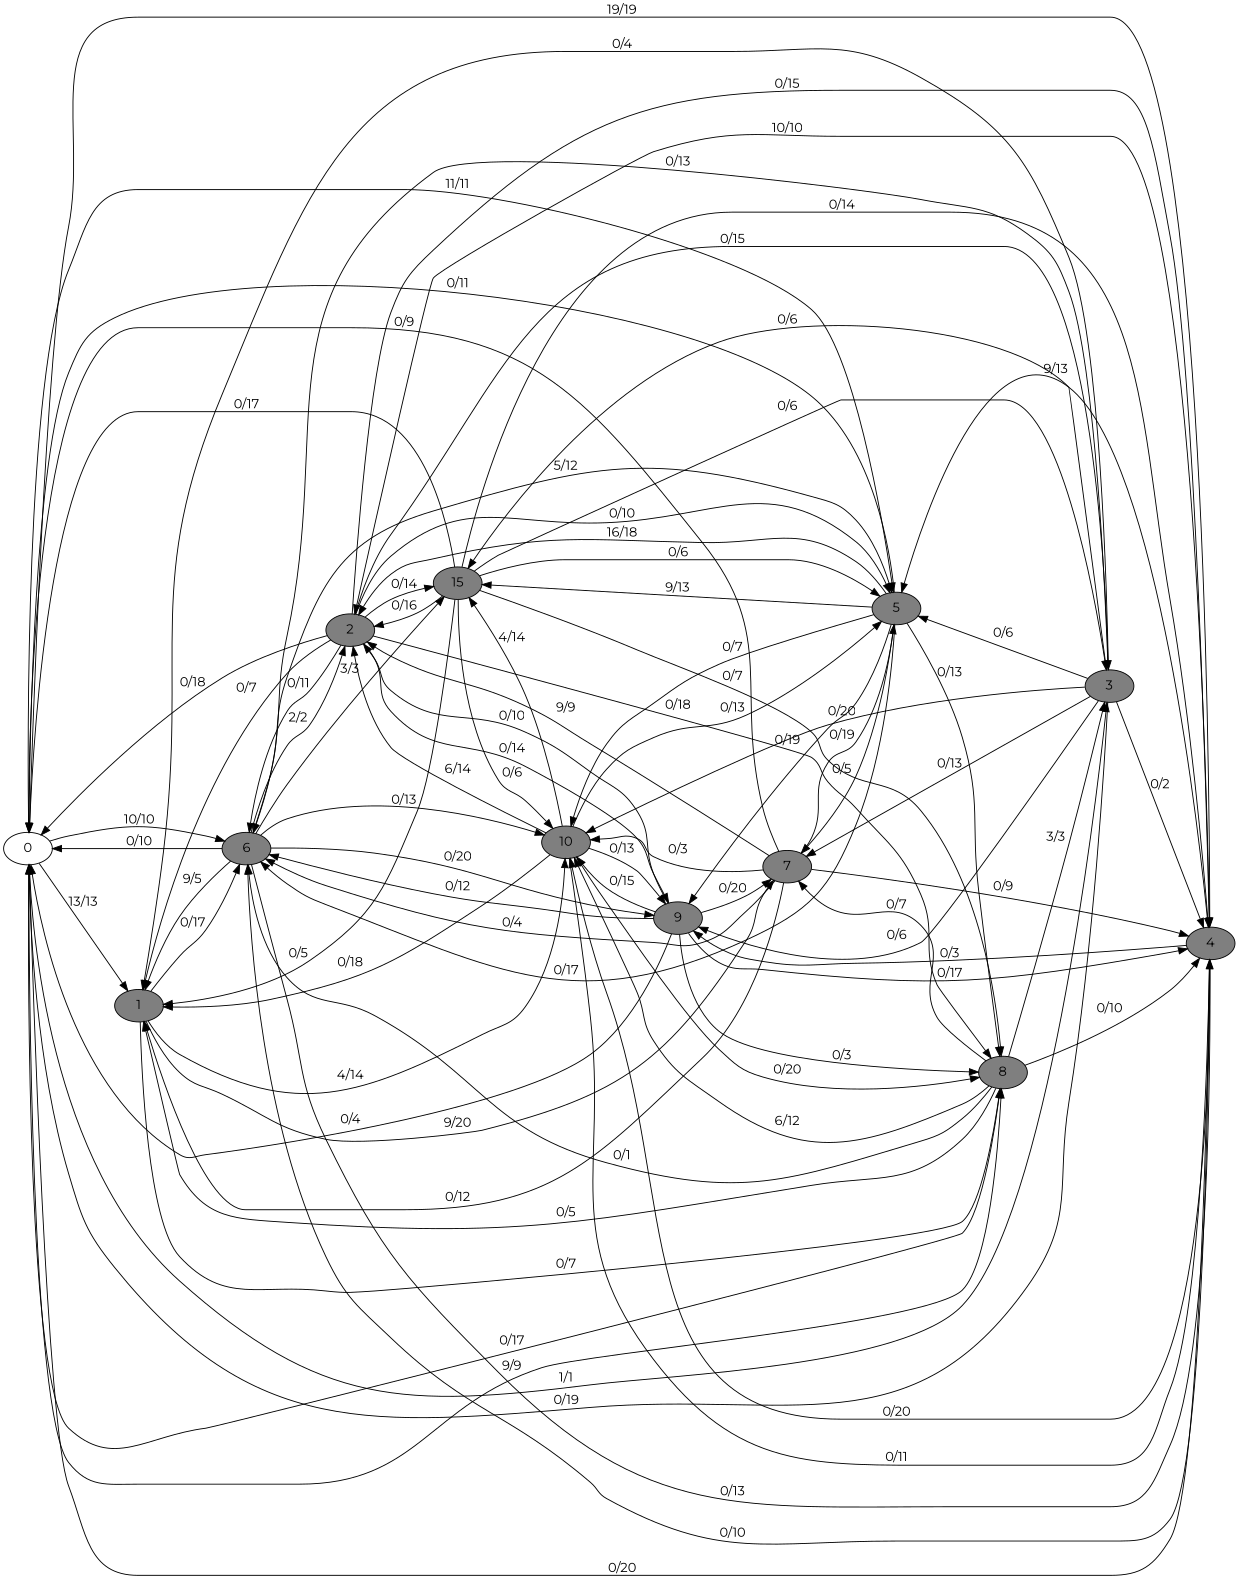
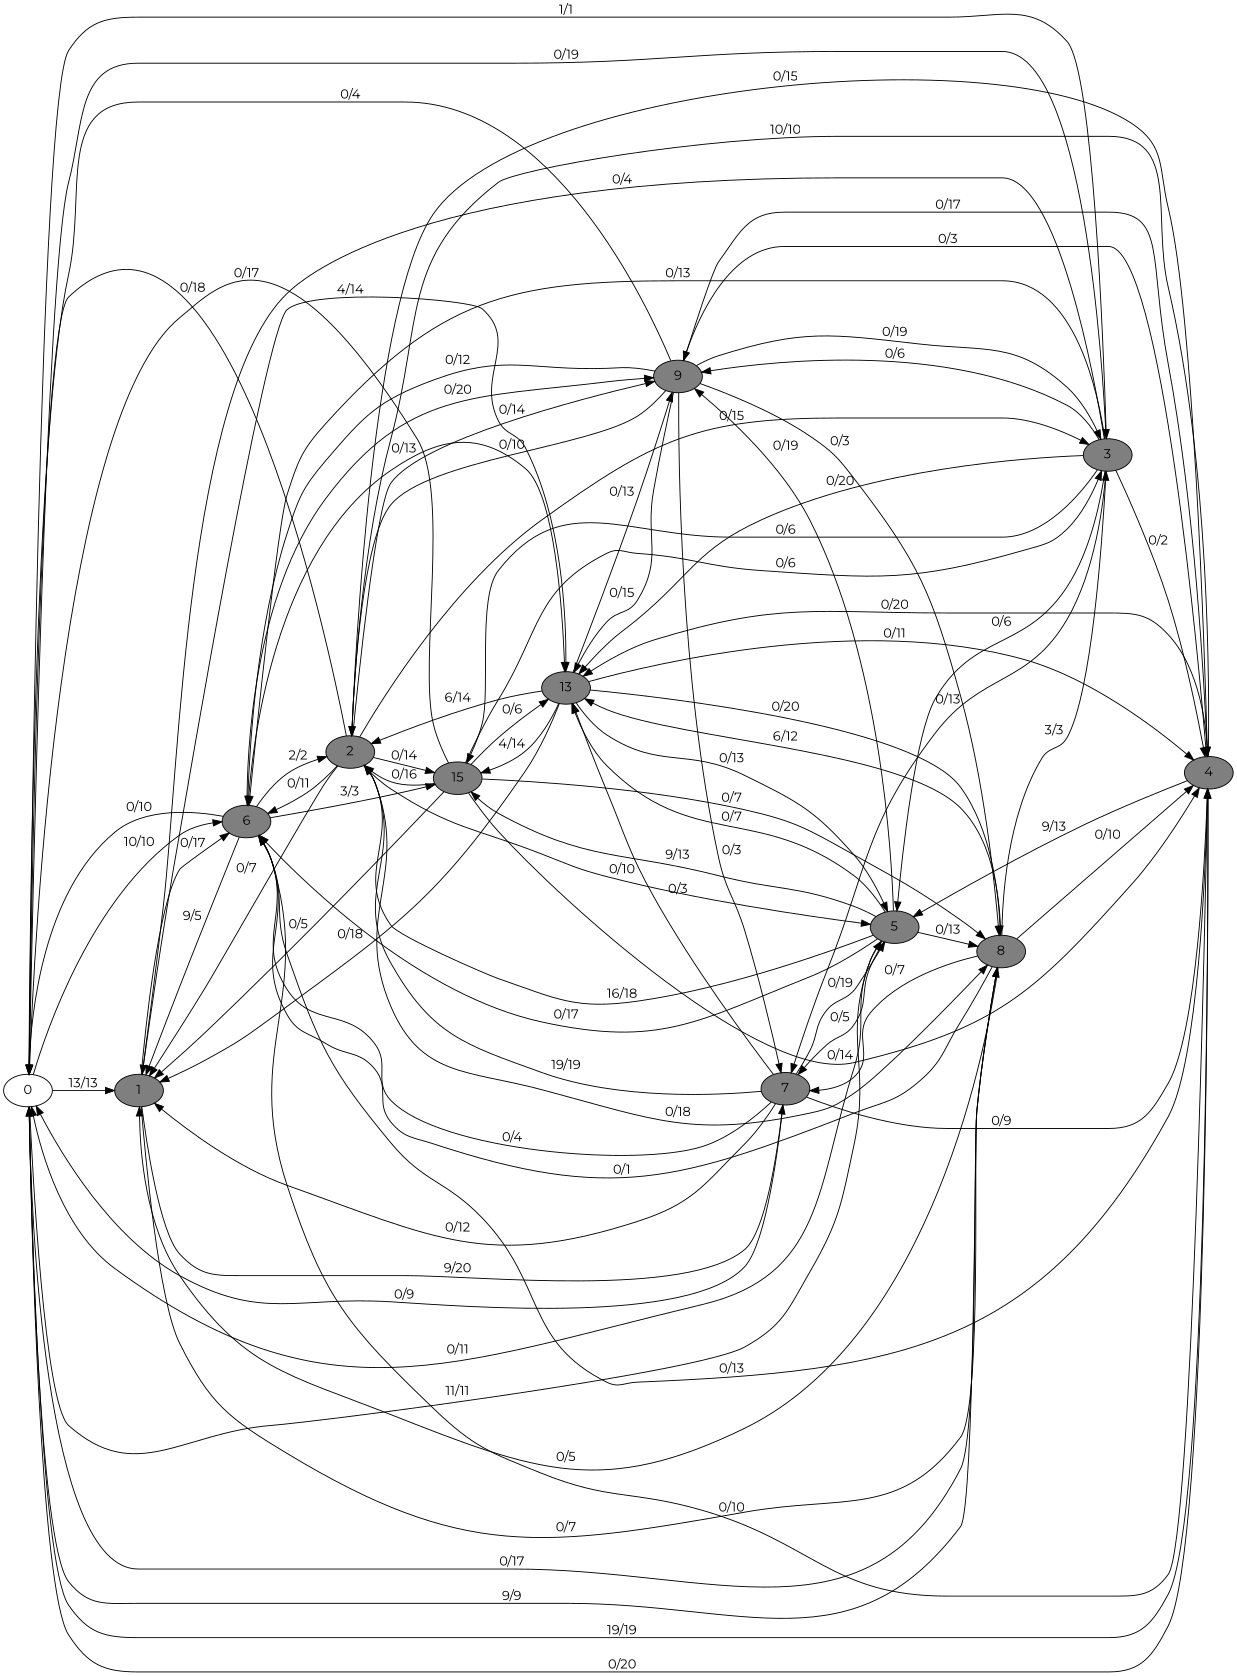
none -> (911, 343)
(489, 495) -> none
(678, 560) -> none
(566, 708) -> (566, 1066)
(566, 842) -> (566, 688)
(733, 889) -> (732, 851)
